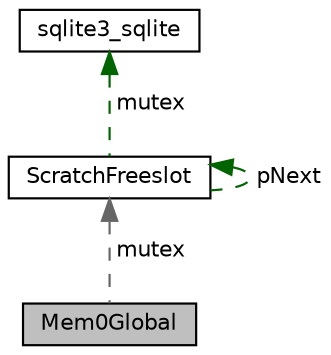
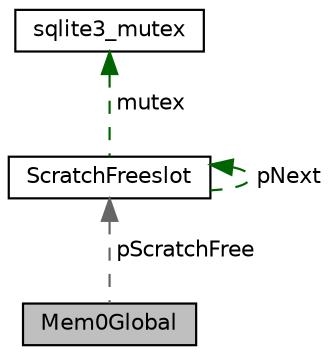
(110, 31) -> (110, 31)
(148, 251) -> (183, 251)
